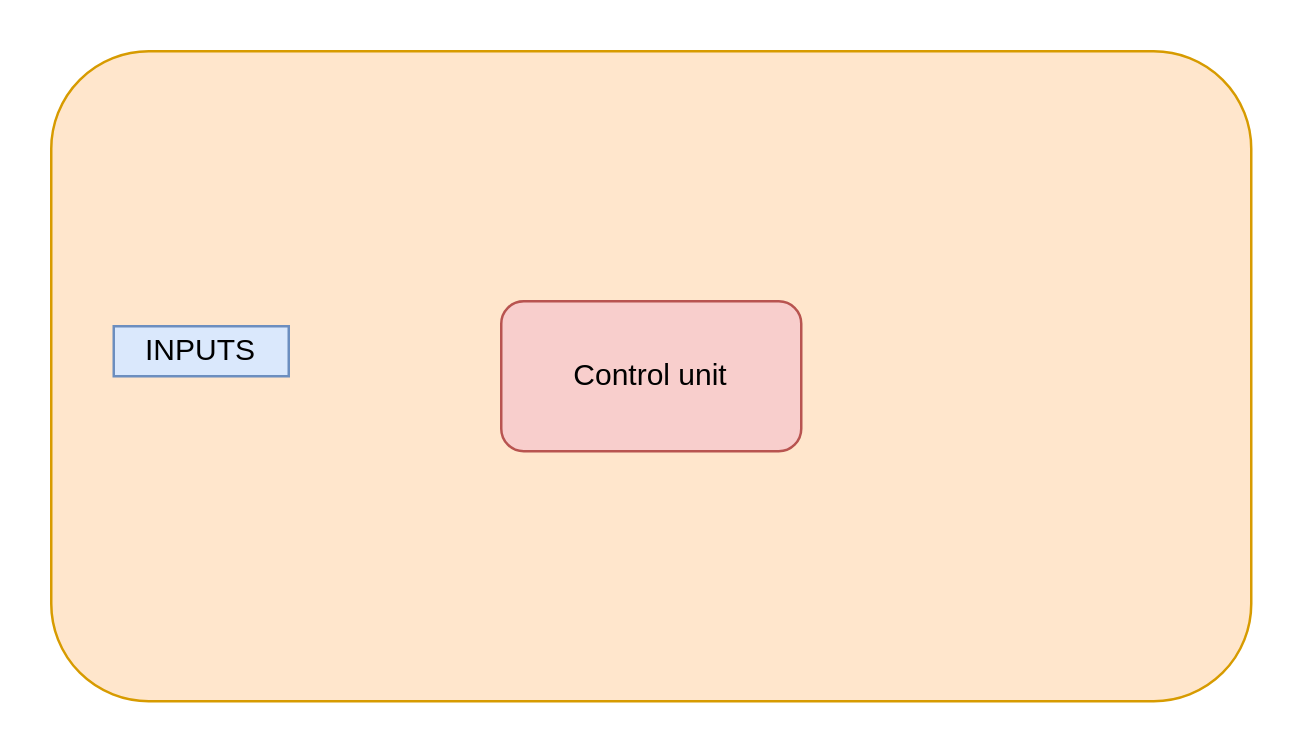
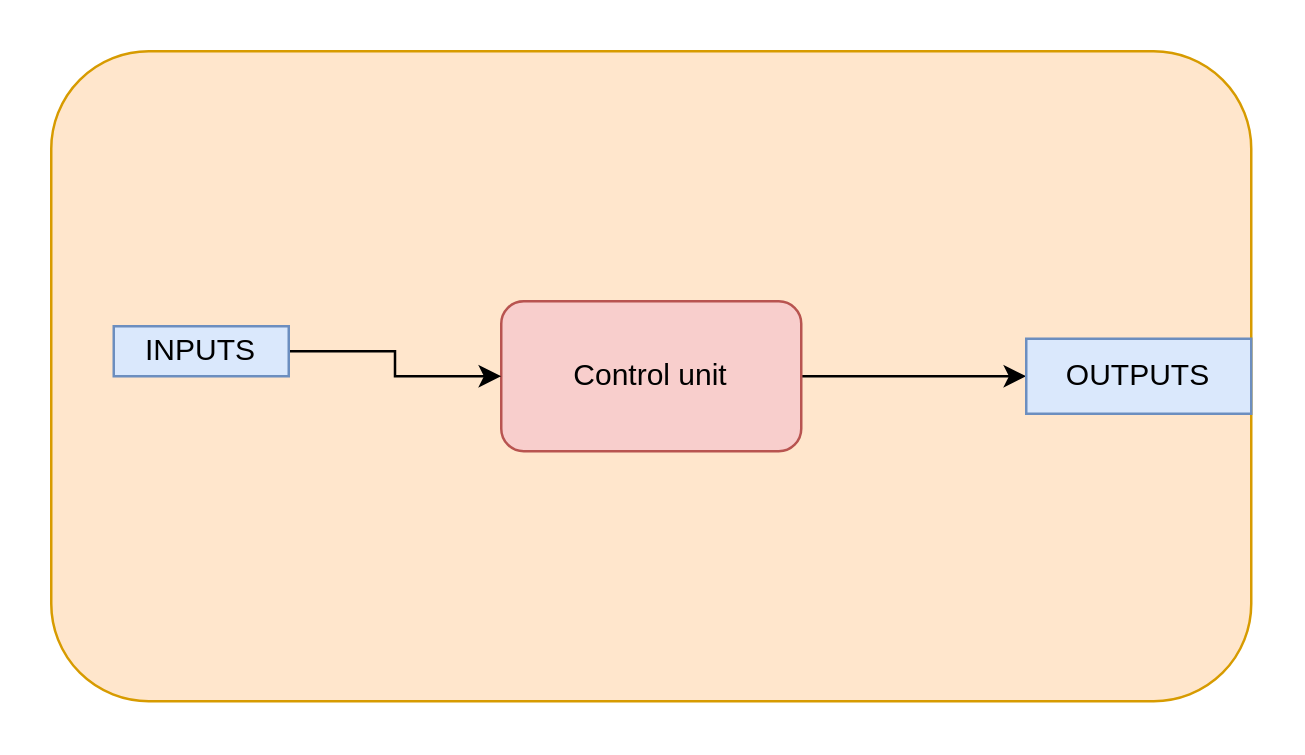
none -> (395, 355)
none -> (905, 376)
none -> (1139, 376)
